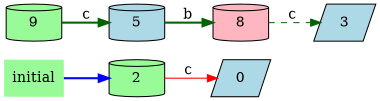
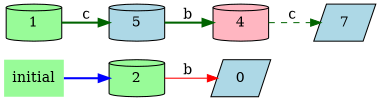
(34, 23) -> (34, 23)
(241, 23) -> (241, 23)
(345, 23) -> (345, 23)
(188, 70) -> (188, 70)
